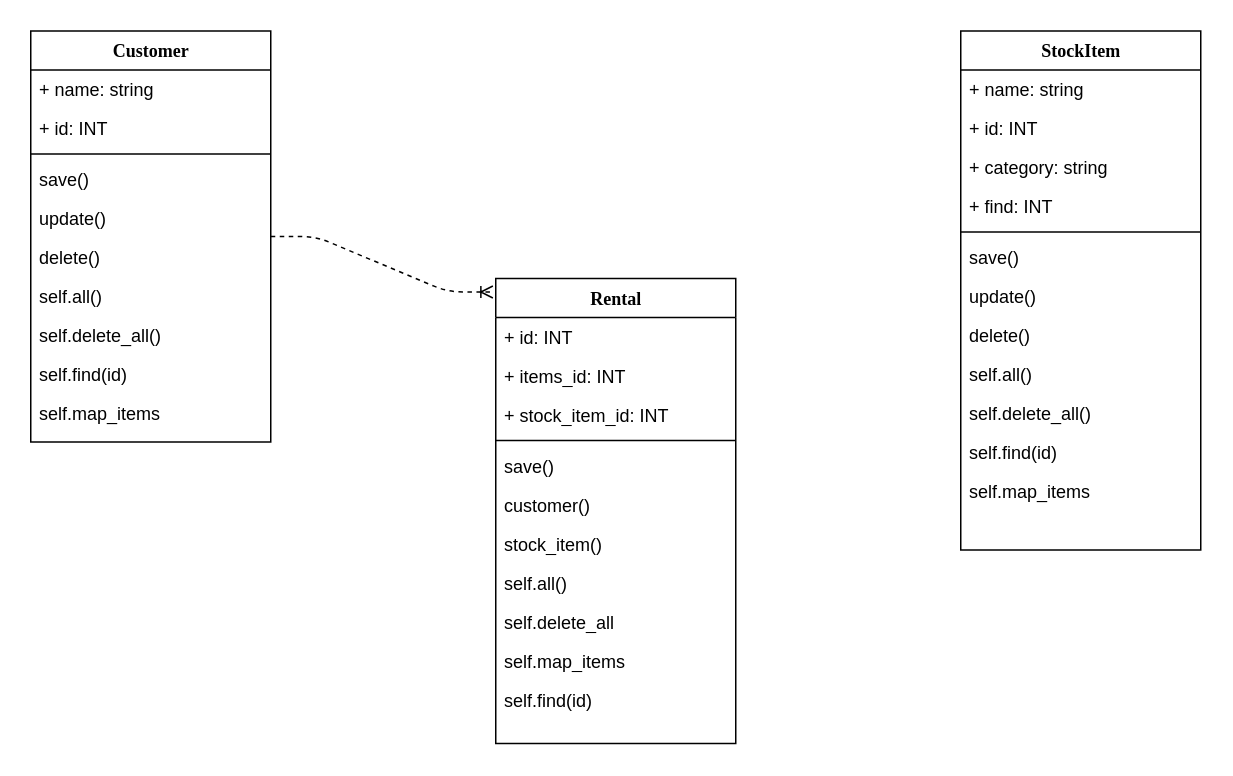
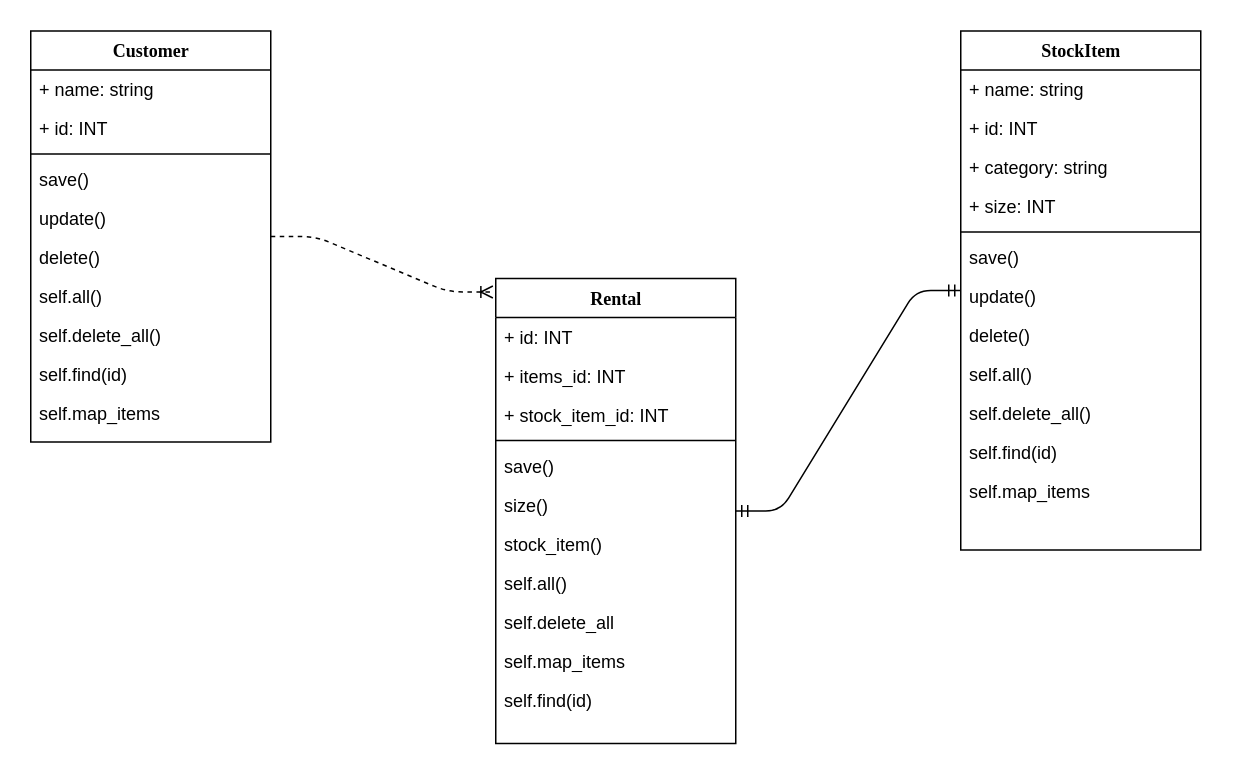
(1016, 208) -> (1016, 208)
none -> (848, 401)
(555, 507) -> (533, 507)
